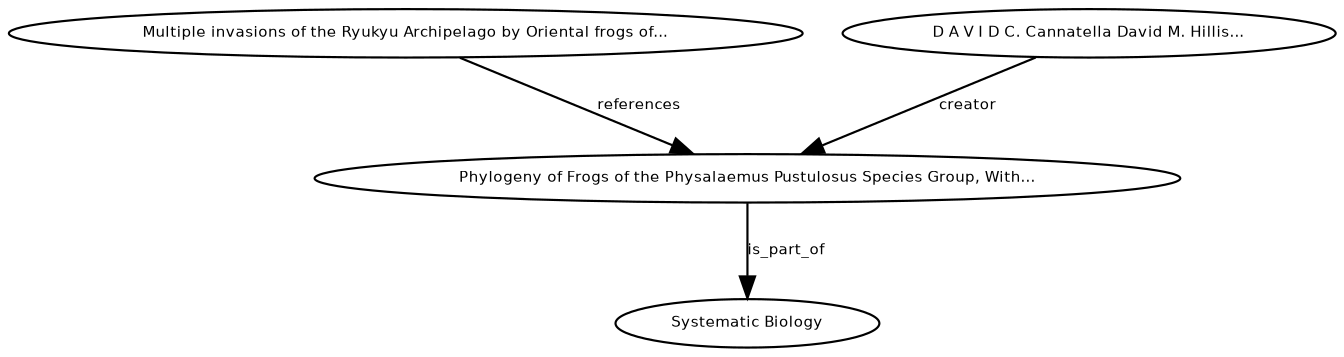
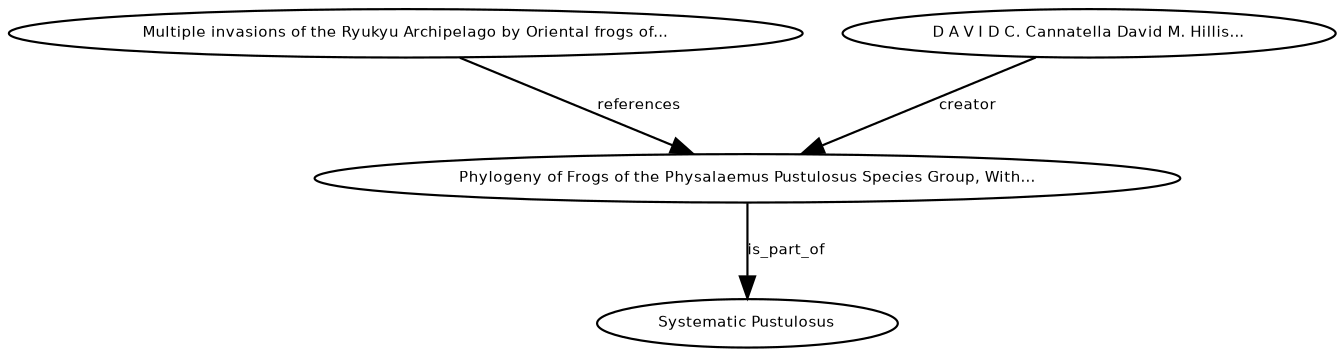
(747, 323) -> (747, 323)
